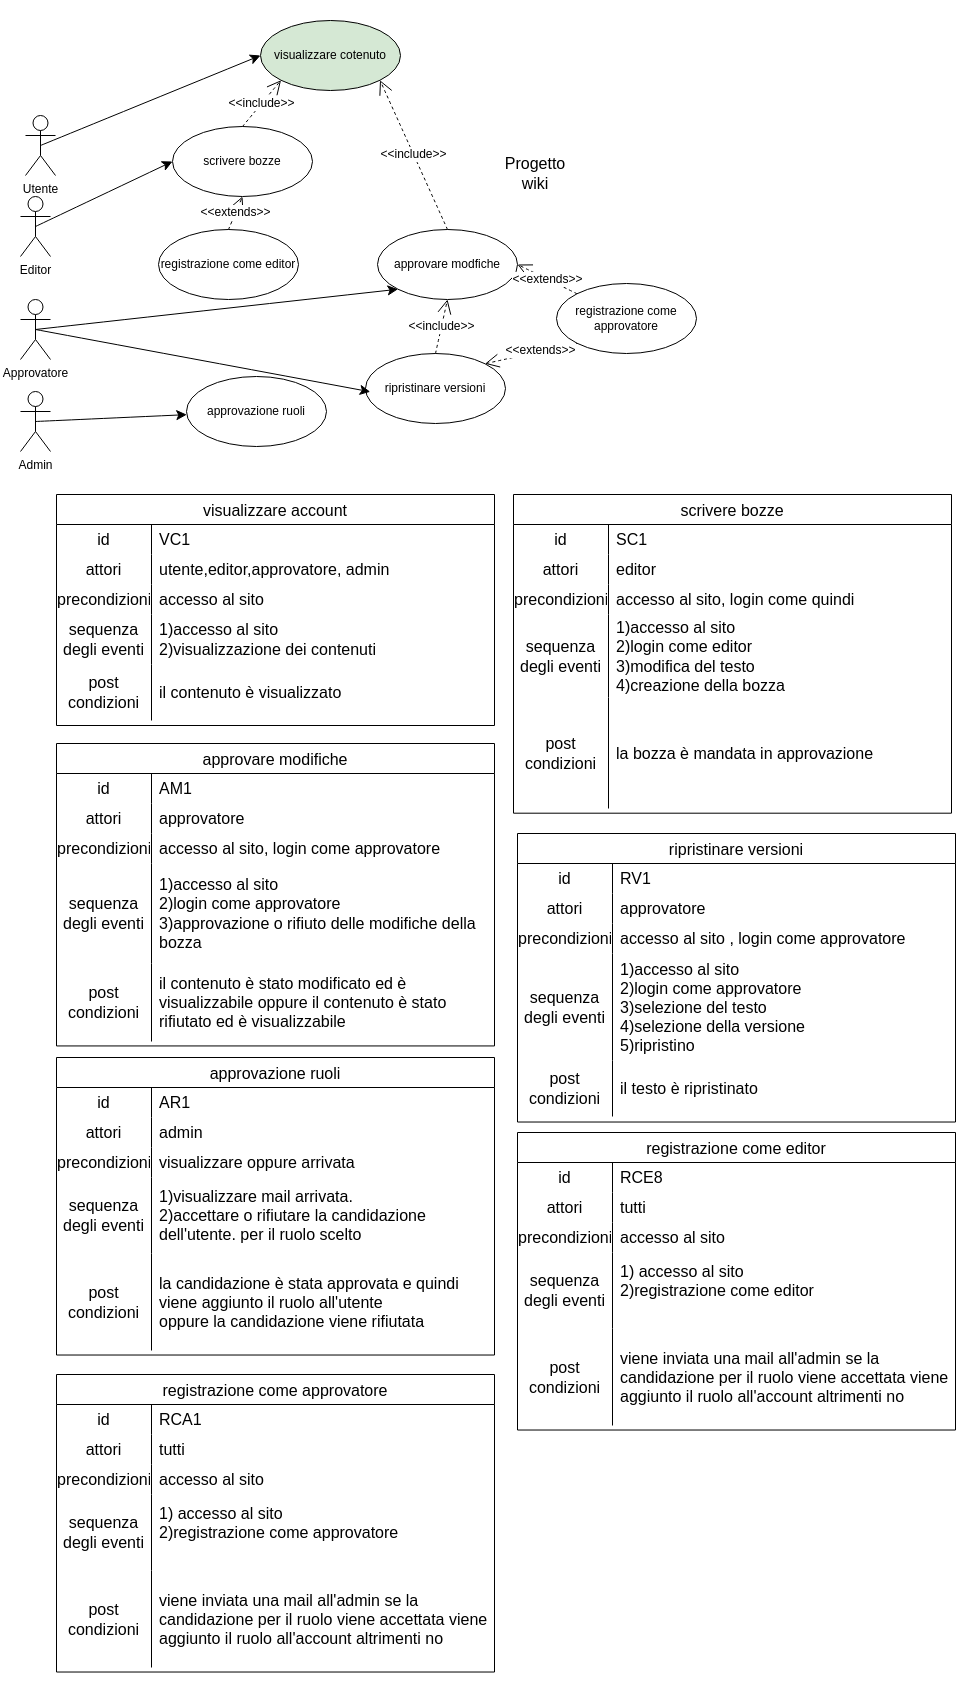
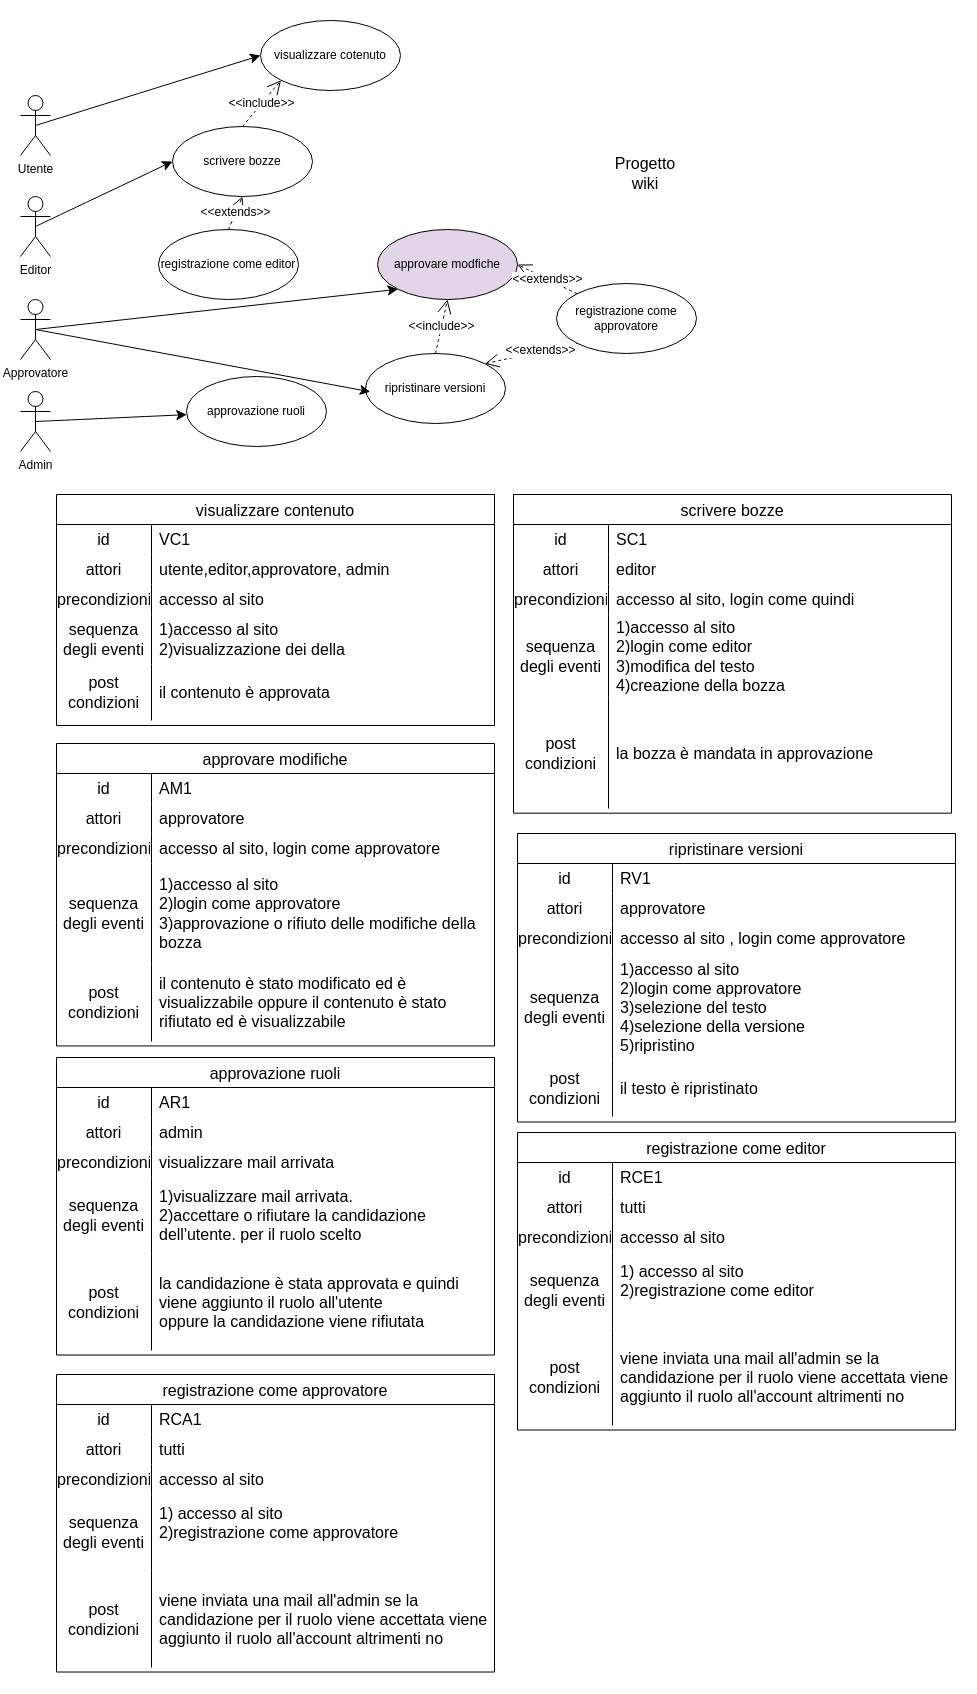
(331, 56) -> (331, 56)
(41, 146) -> (36, 126)
(414, 155) -> none
(536, 174) -> (646, 174)
(448, 265) -> (448, 265)
(275, 511) -> (275, 511)
(282, 640) -> (262, 640)
(264, 693) -> (257, 693)
(272, 1163) -> (259, 1163)
(638, 1178) -> (638, 1178)
